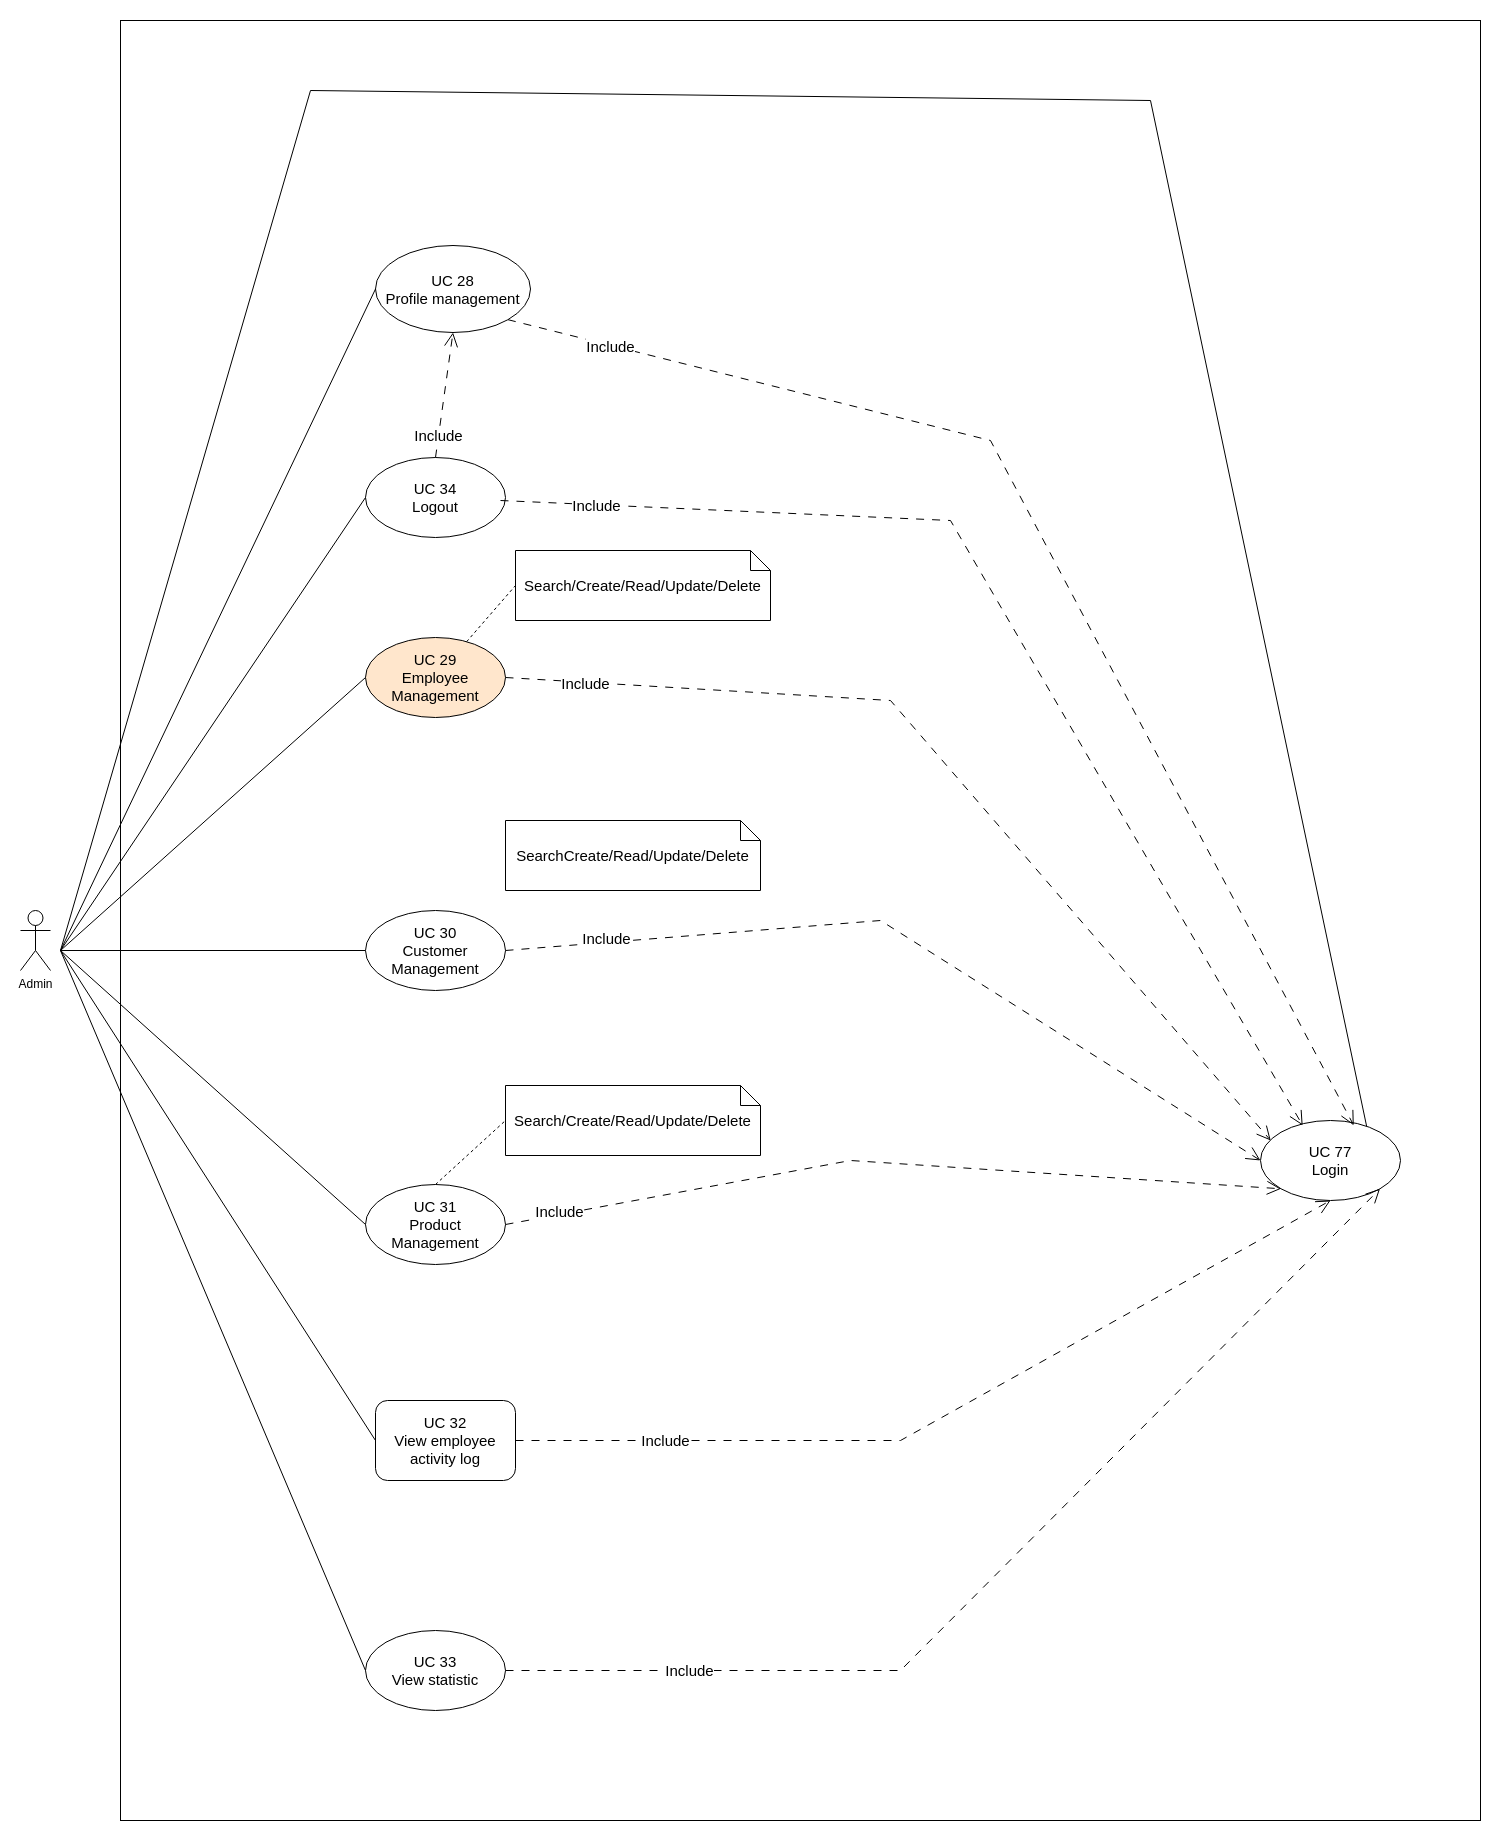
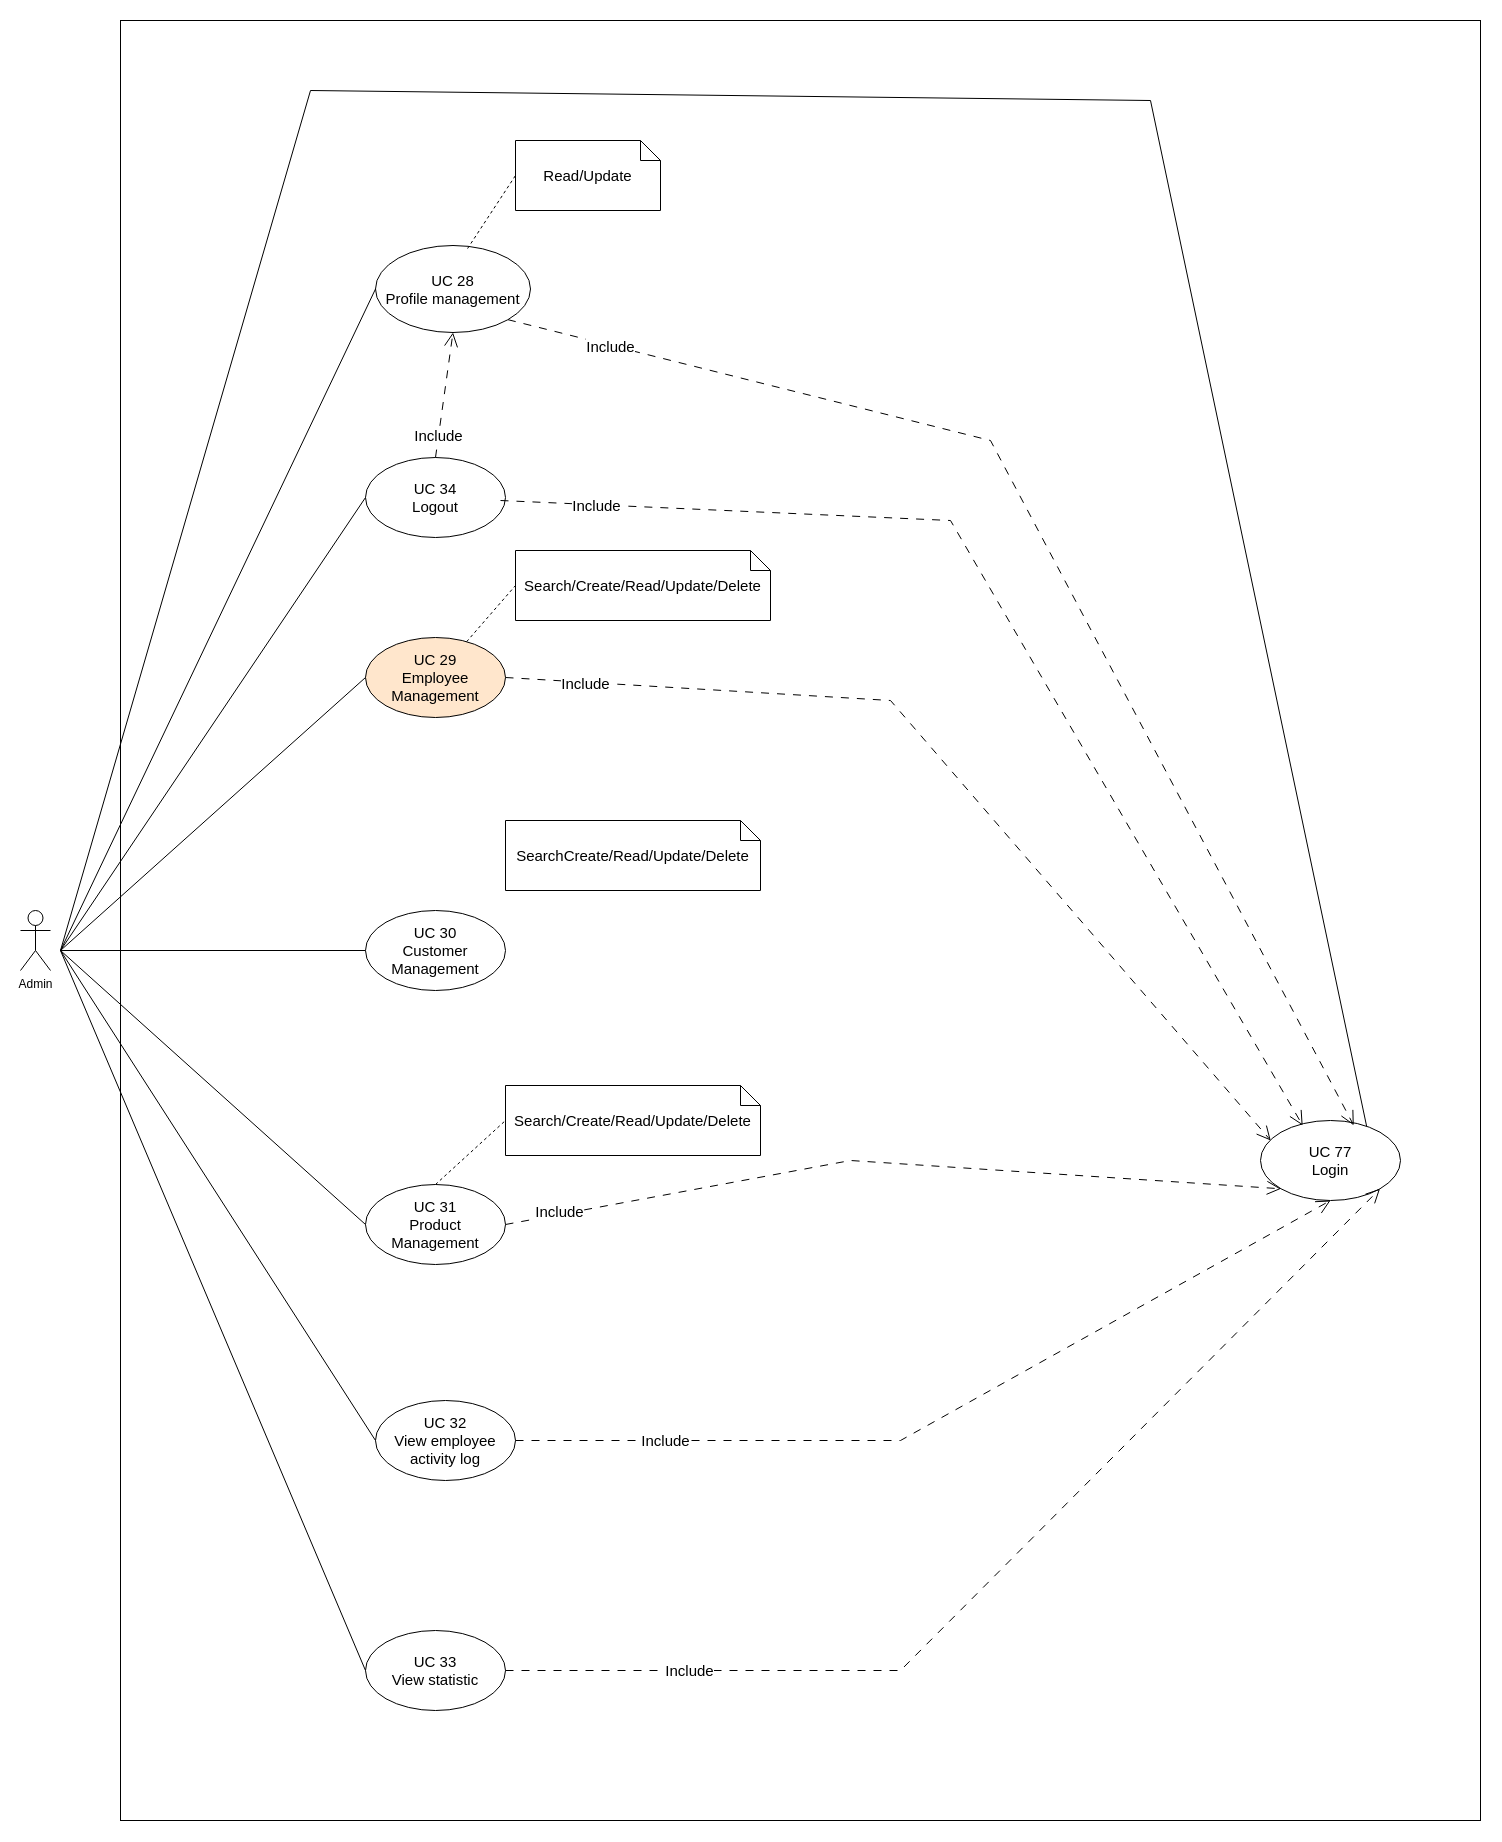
none -> (588, 176)
none -> (491, 212)
(908, 938) -> none
(446, 1441) -> (446, 1441)
